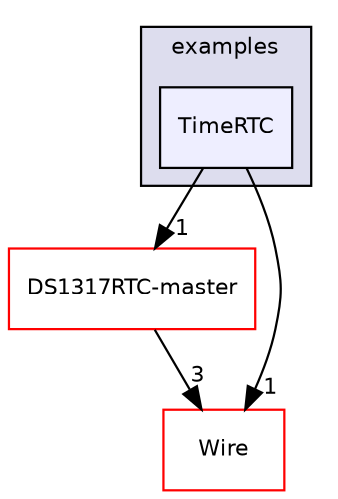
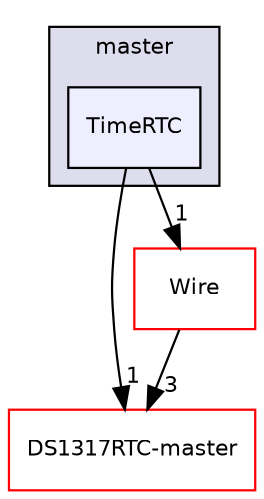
(226, 48) -> (134, 48)
(172, 360) -> (168, 359)
